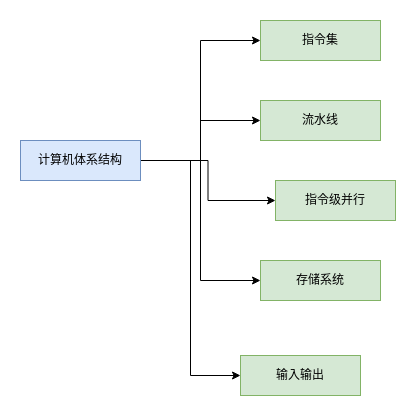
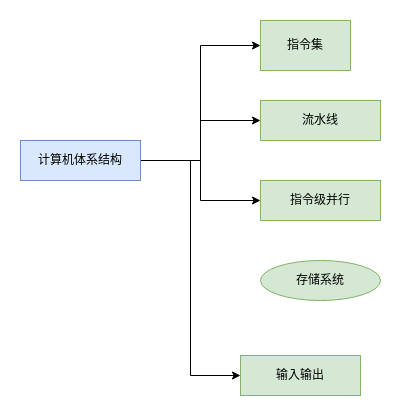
(321, 41) -> (306, 46)
(336, 201) -> (321, 201)
(201, 268) -> none
(321, 281) -> (321, 281)
